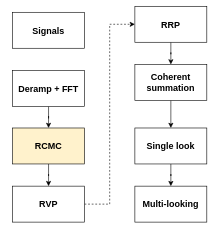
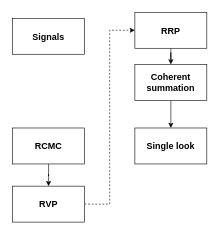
(171, 24) -> (171, 30)
(48, 30) -> (48, 36)
(48, 89) -> none
(48, 118) -> none
(48, 146) -> (48, 146)
(171, 175) -> none
(171, 204) -> none
